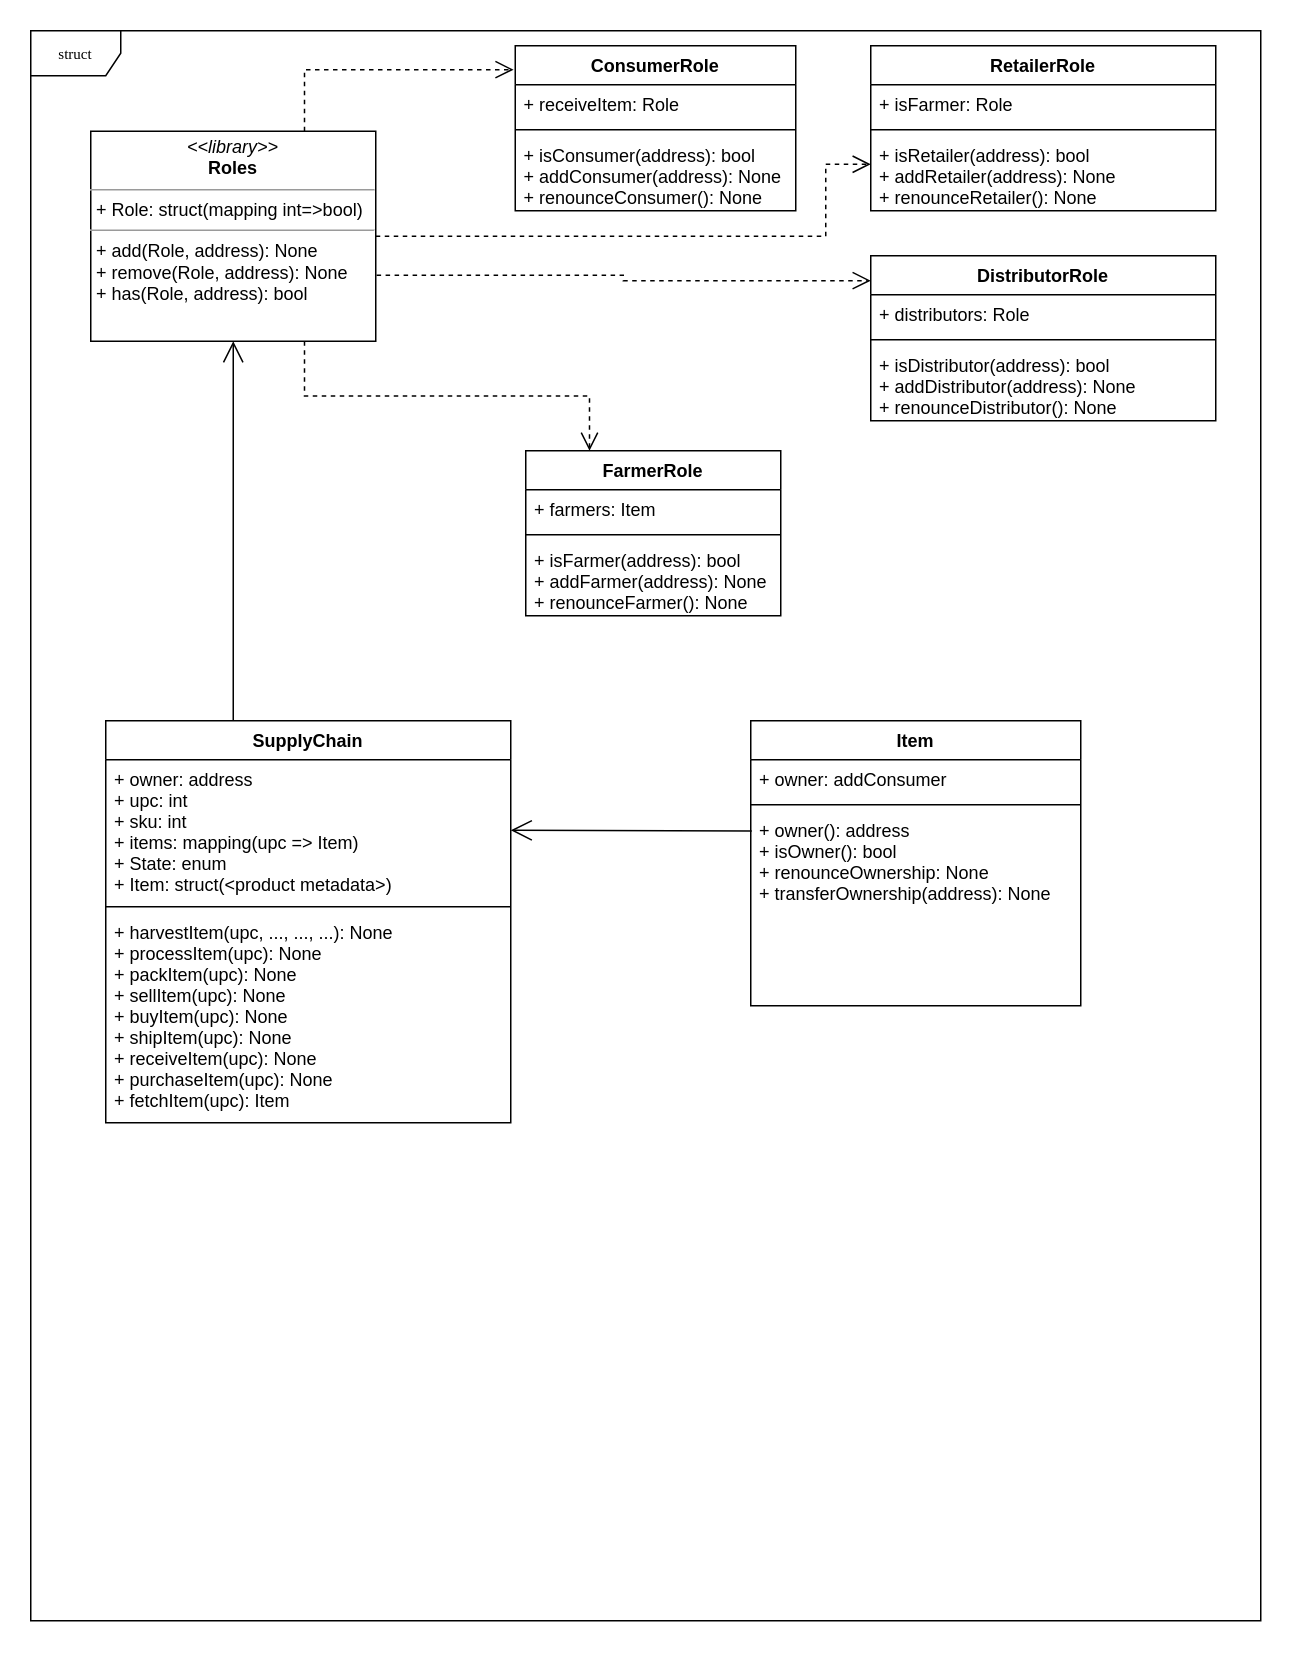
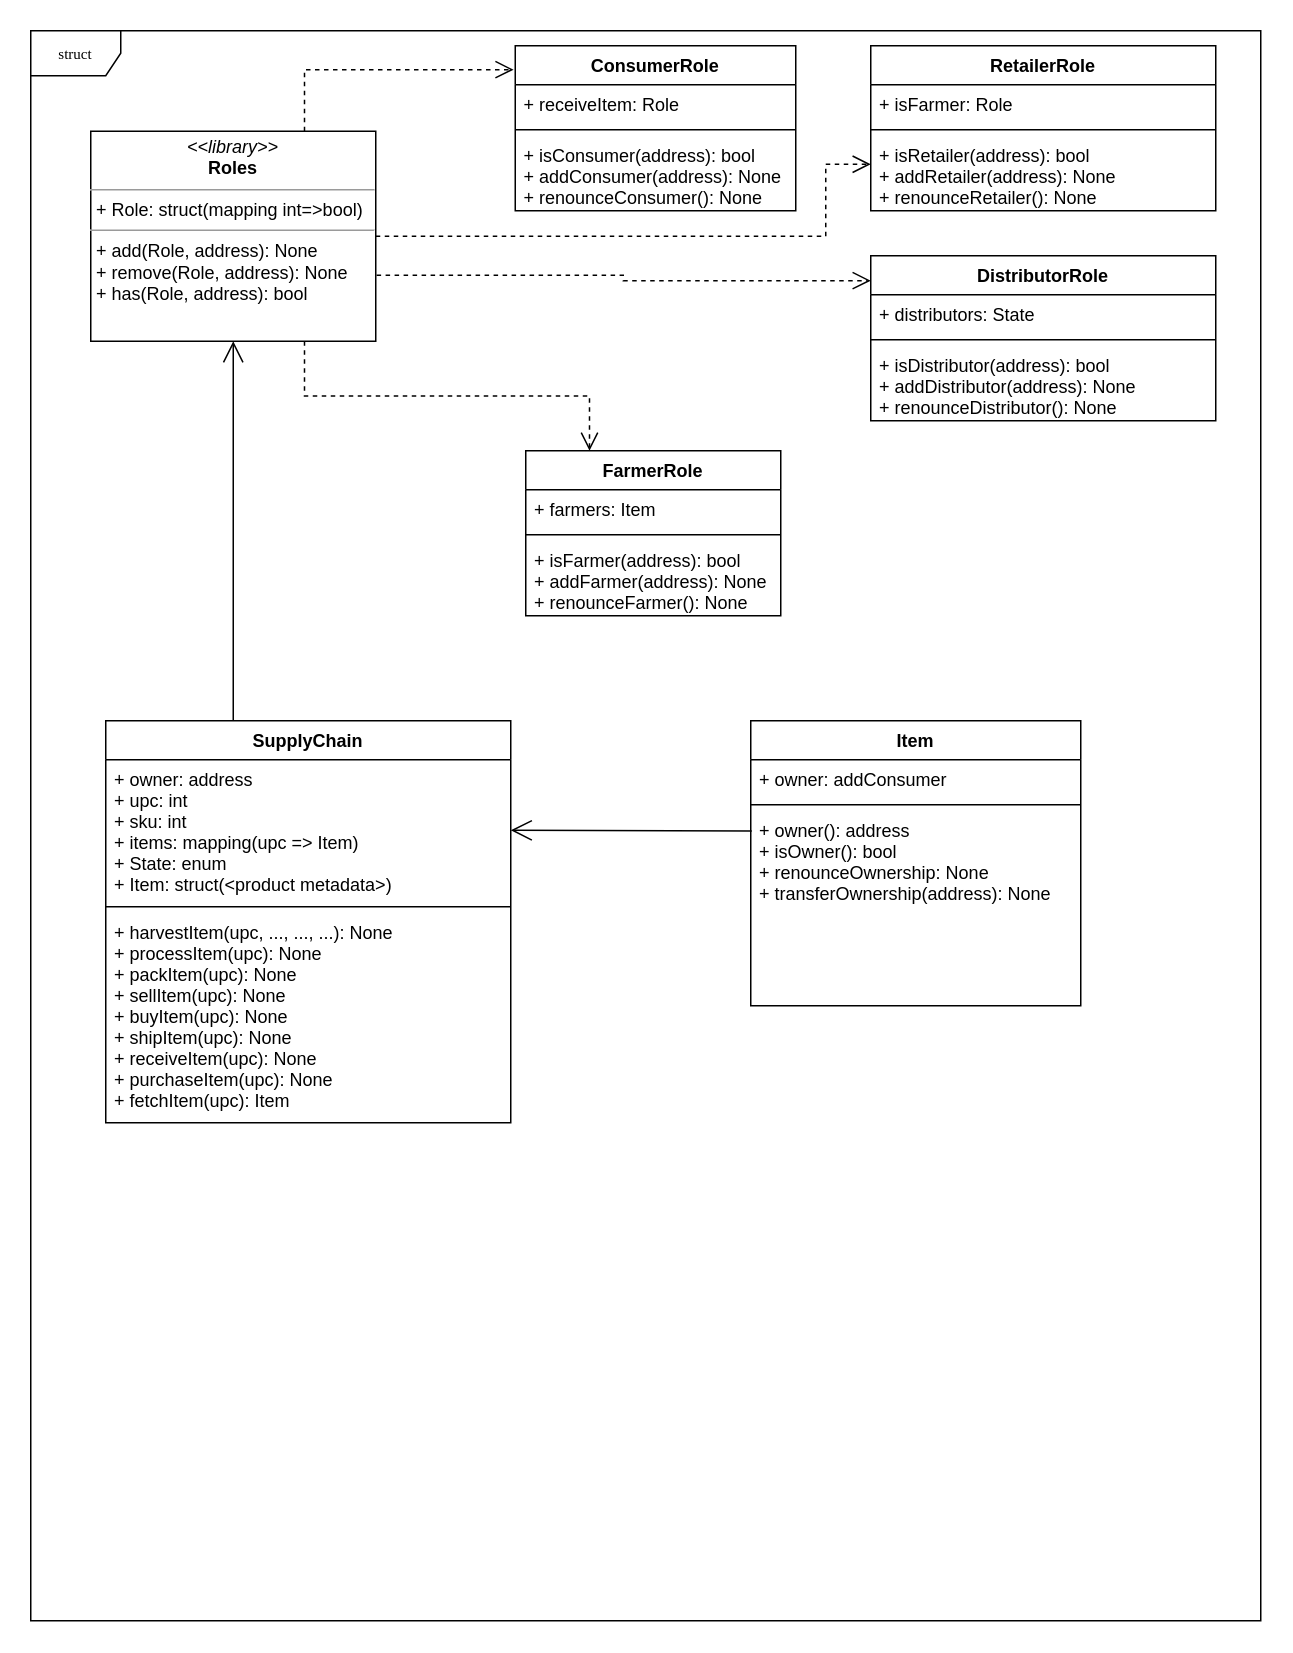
(966, 315) -> (973, 315)
